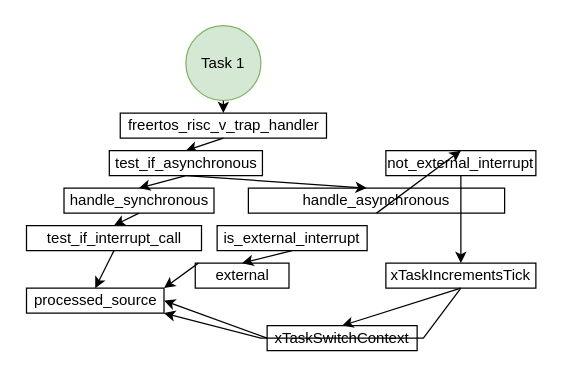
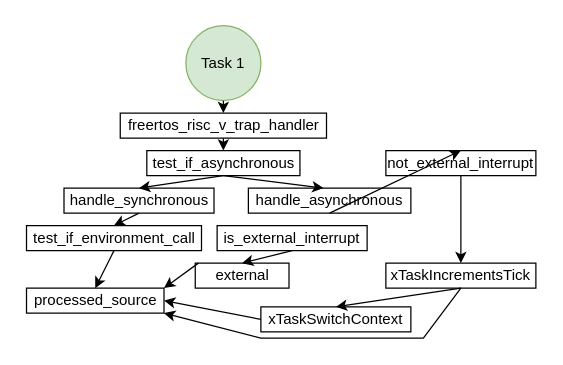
(186, 163) -> (223, 163)
(376, 201) -> (329, 201)
(114, 238) -> (114, 238)
(342, 338) -> (336, 319)
